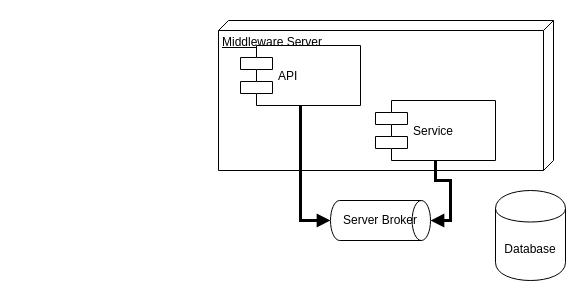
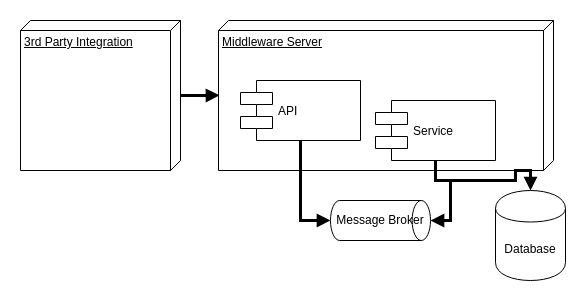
(301, 76) -> (301, 111)
none -> (101, 96)
none -> (194, 96)
none -> (500, 181)
(381, 221) -> (381, 221)
